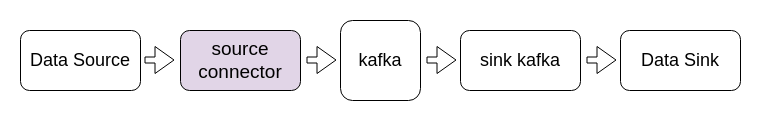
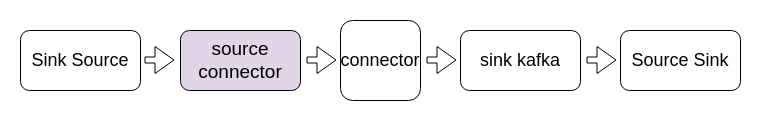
(81, 61) -> (81, 61)
(381, 61) -> (381, 61)
(681, 61) -> (681, 61)
